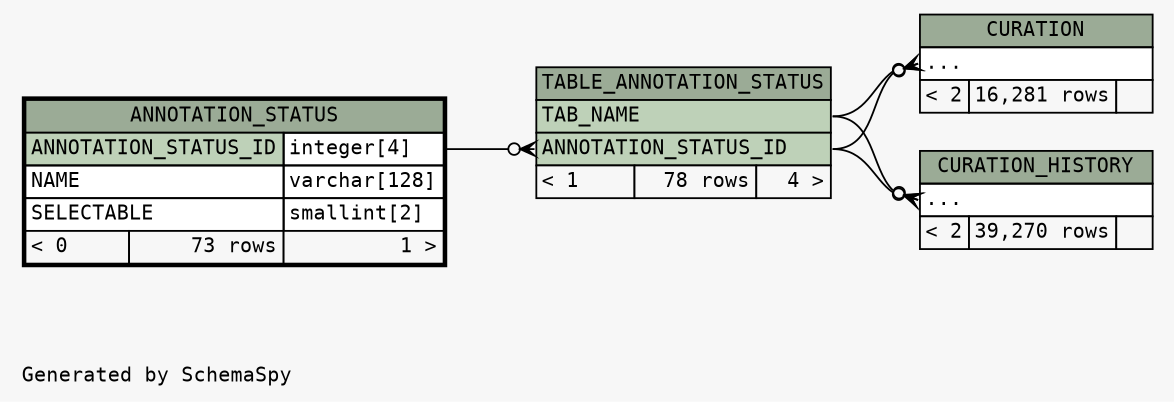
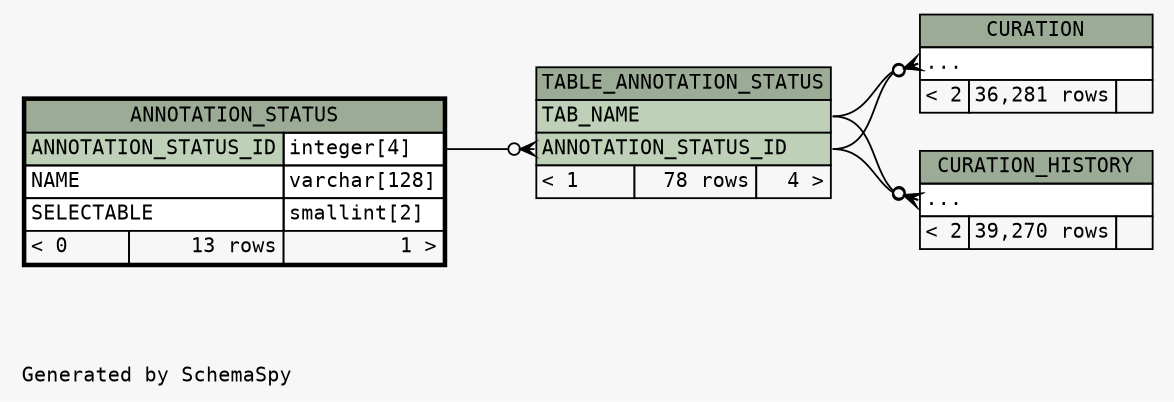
(1043, 95) -> (1043, 95)
(235, 246) -> (235, 246)
